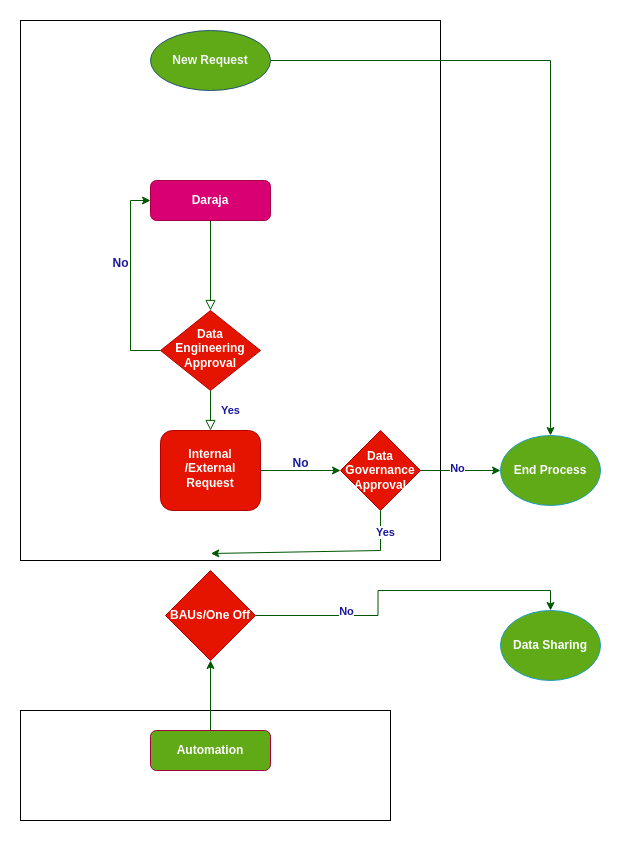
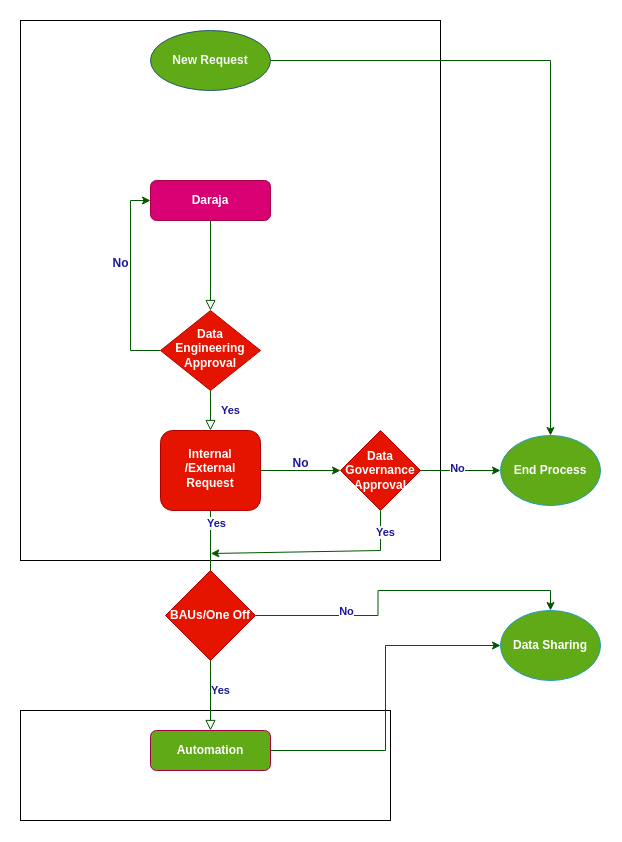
none -> (211, 541)
(211, 725) -> (386, 702)
